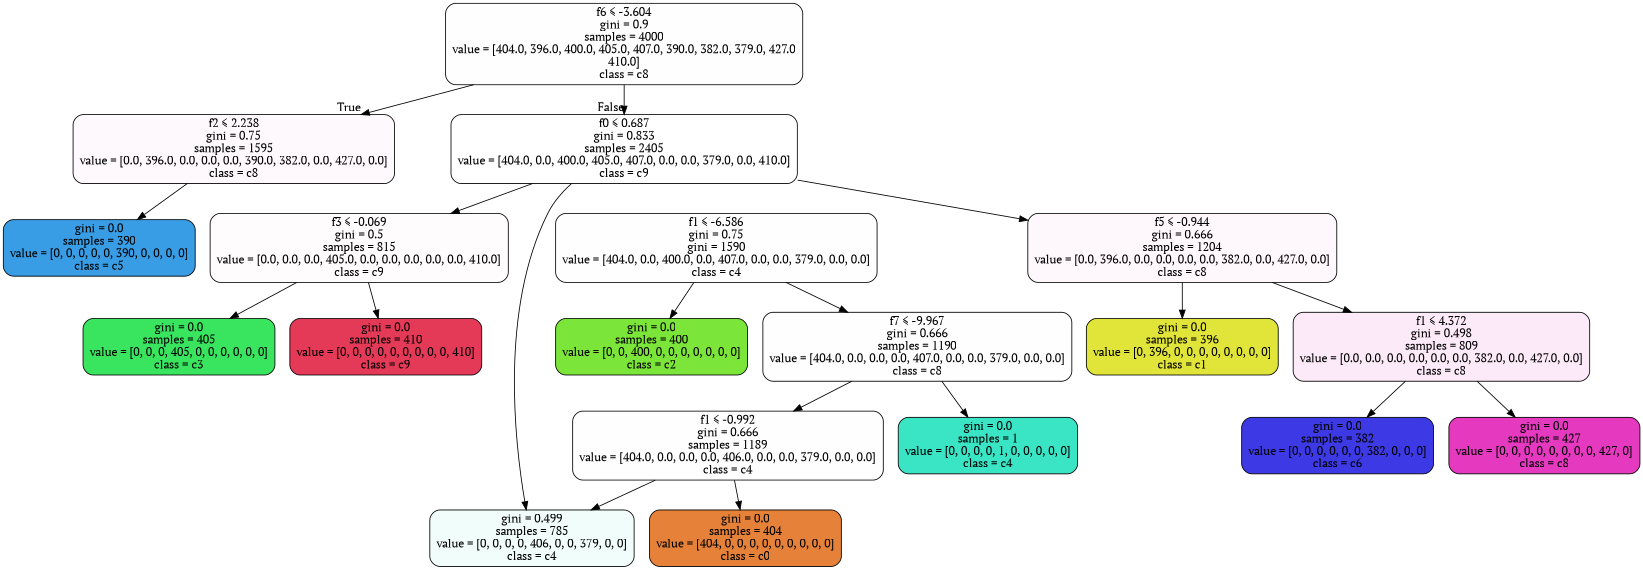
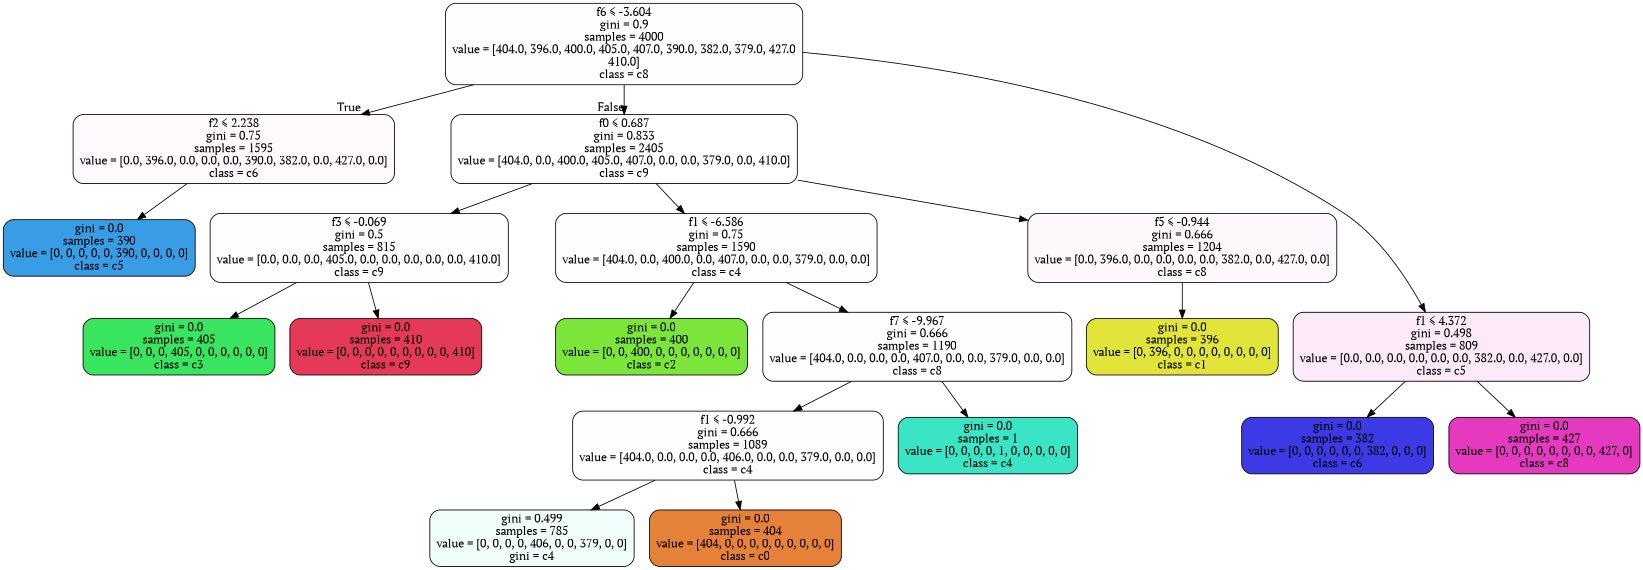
(234, 174) -> (234, 174)
(716, 248) -> (716, 248)
(1308, 296) -> (1141, 119)
(516, 336) -> (667, 195)
(1441, 371) -> (1441, 371)
(728, 445) -> (728, 445)
(532, 556) -> (532, 556)
